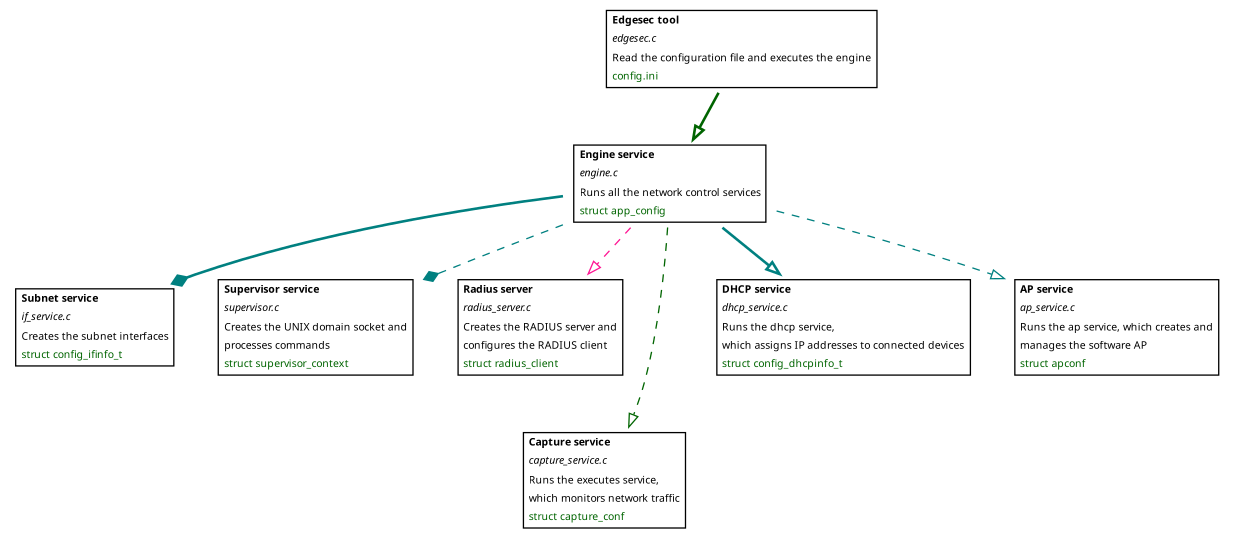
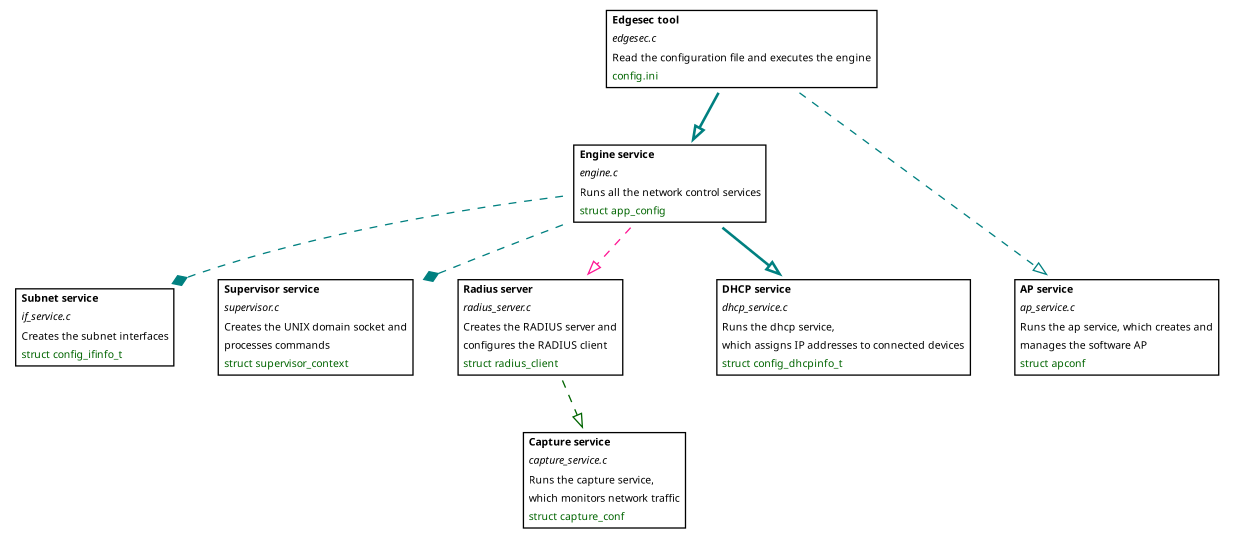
(709, 110) -> (709, 110)
(373, 227) -> (373, 227)
(885, 241) -> (918, 180)
(657, 322) -> (570, 398)
(594, 480) -> (592, 480)
